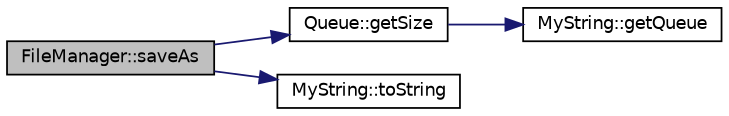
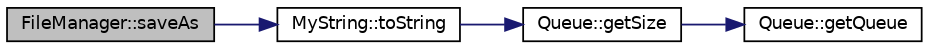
(622, 25) -> (833, 25)
(243, 41) -> (482, 25)
